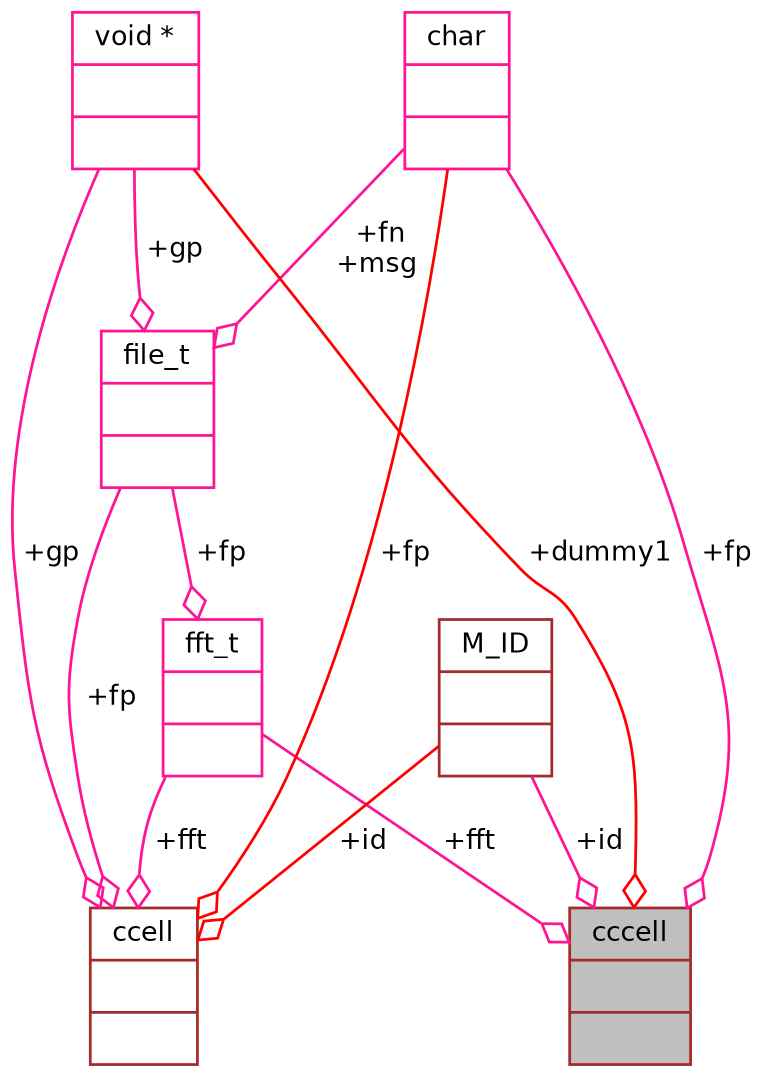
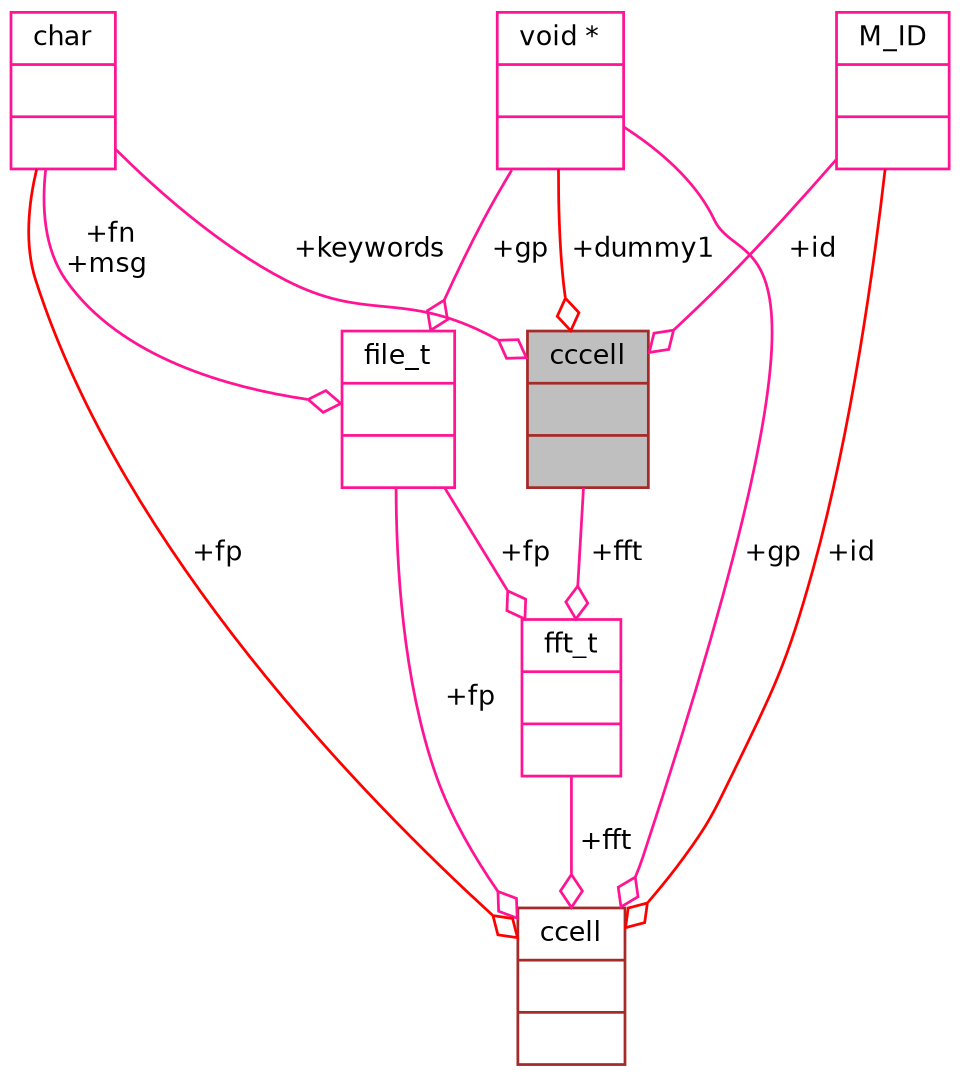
(724, 554) -> (365, 250)
(495, 698) -> (893, 91)
(401, 829) -> (581, 537)
